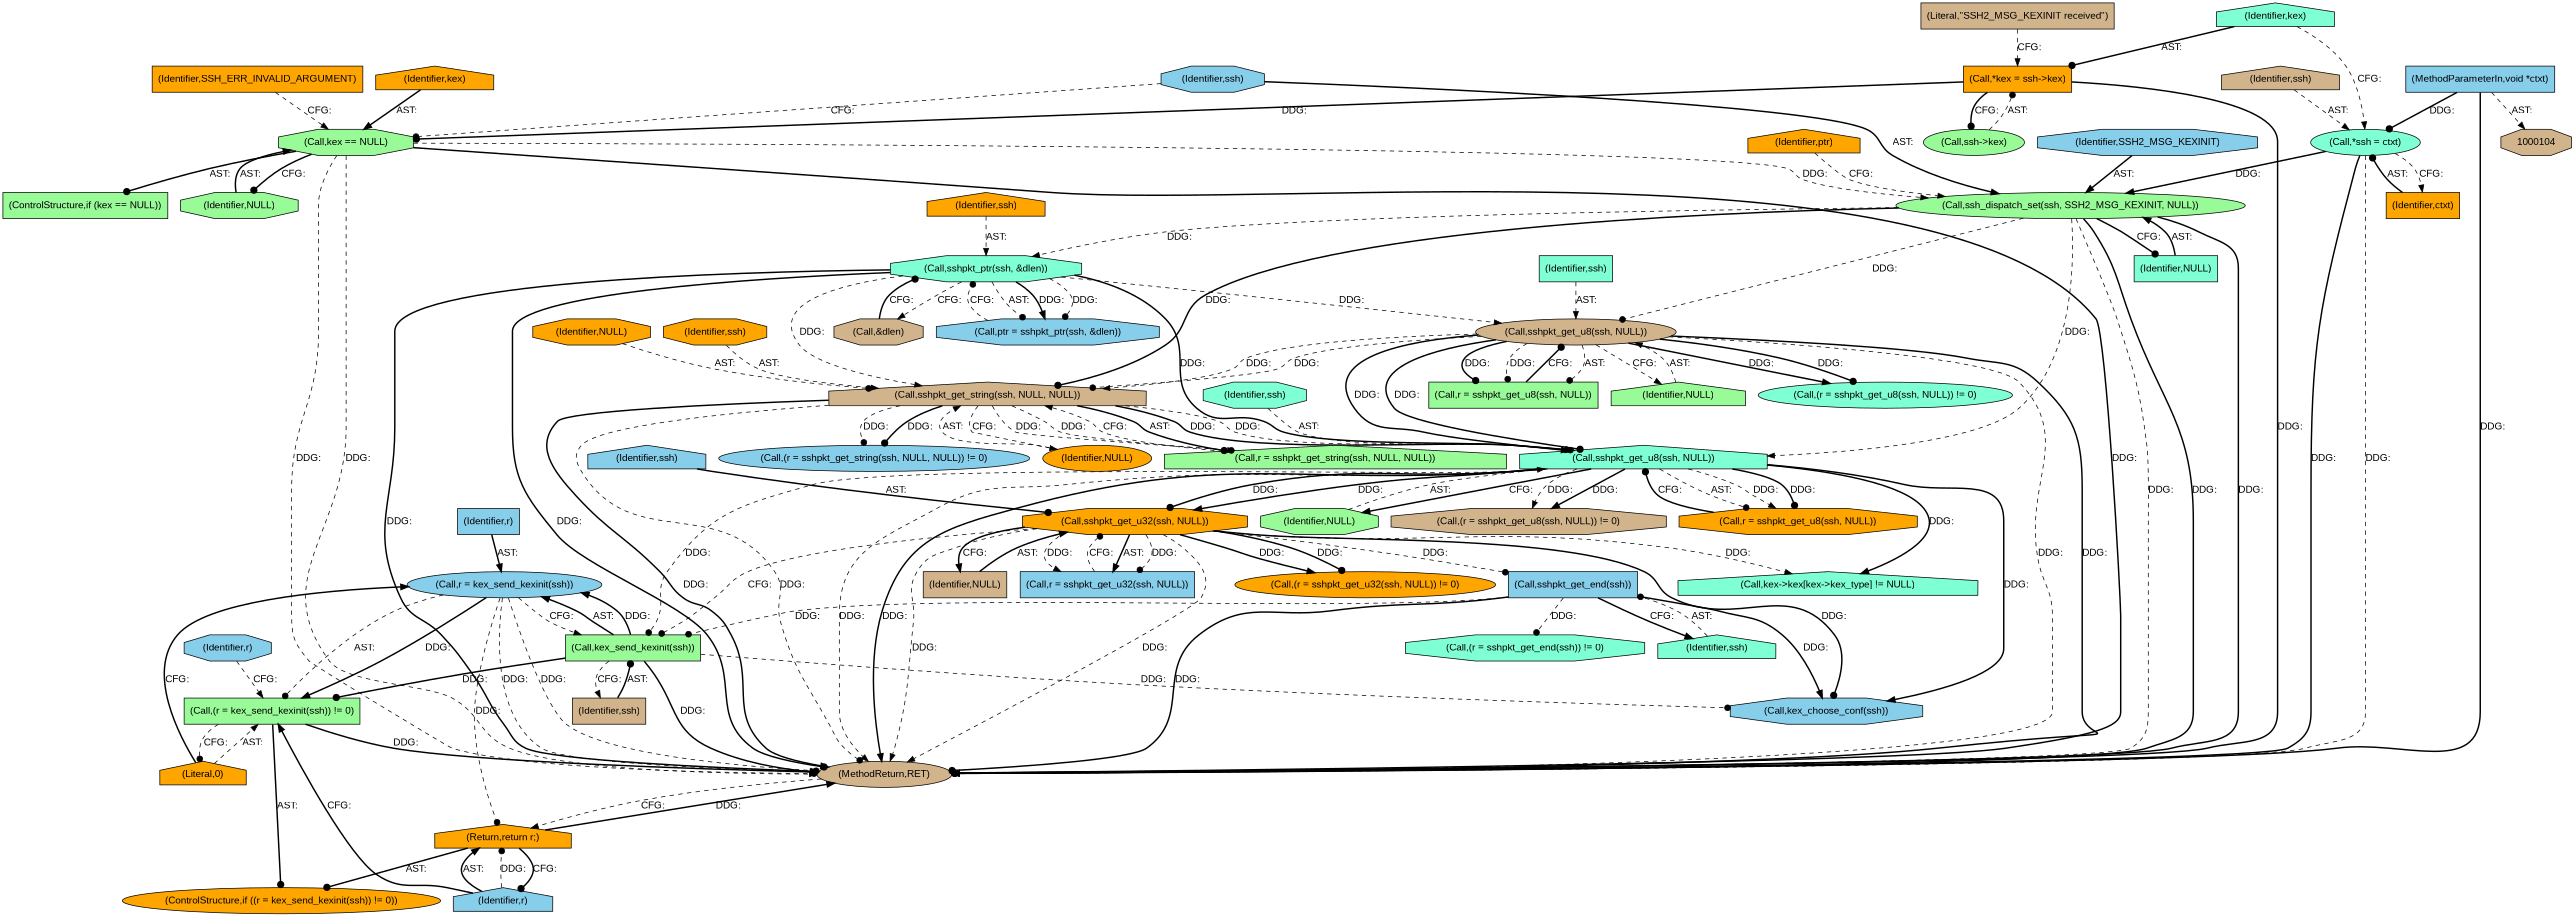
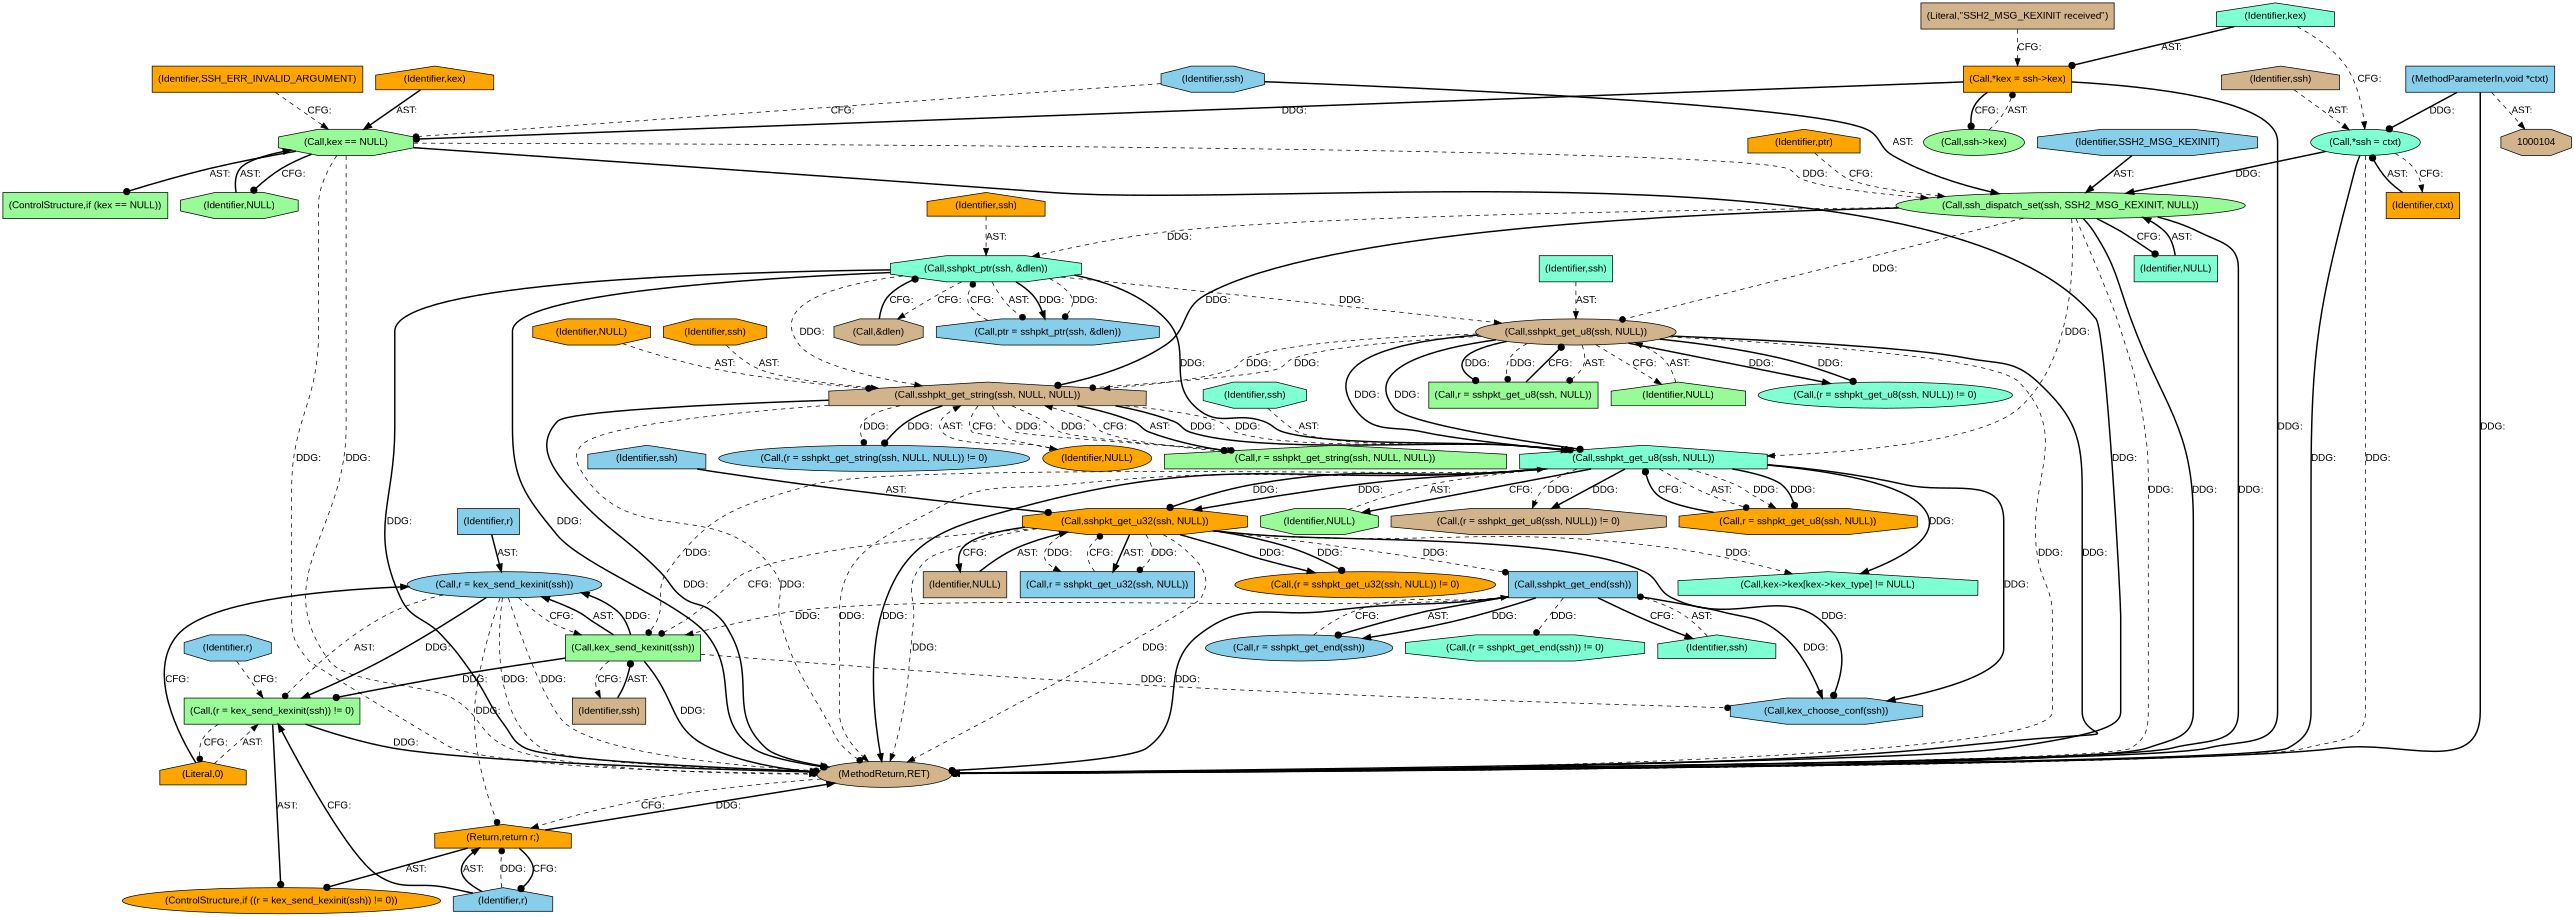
(1099, 603) -> (1099, 603)
none -> (1299, 648)
